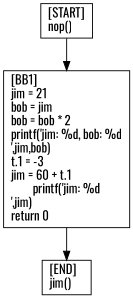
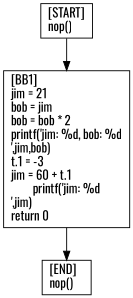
(67, 278) -> (67, 278)
